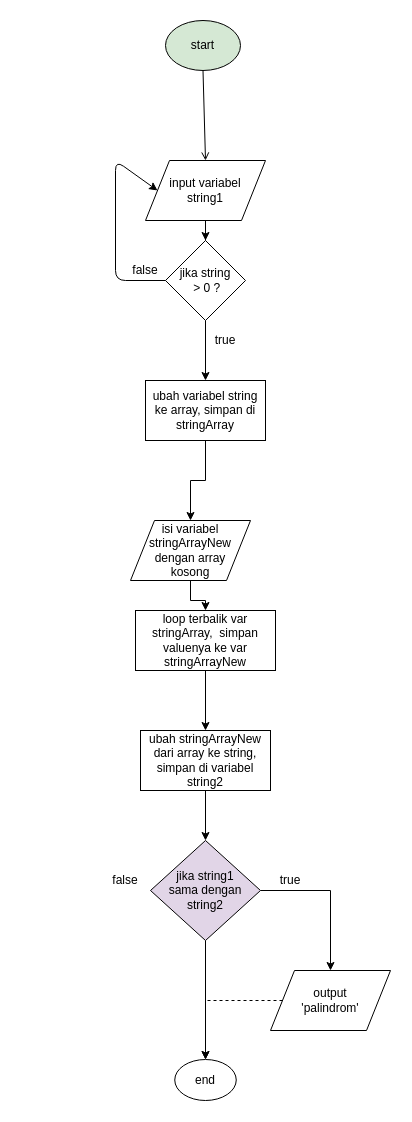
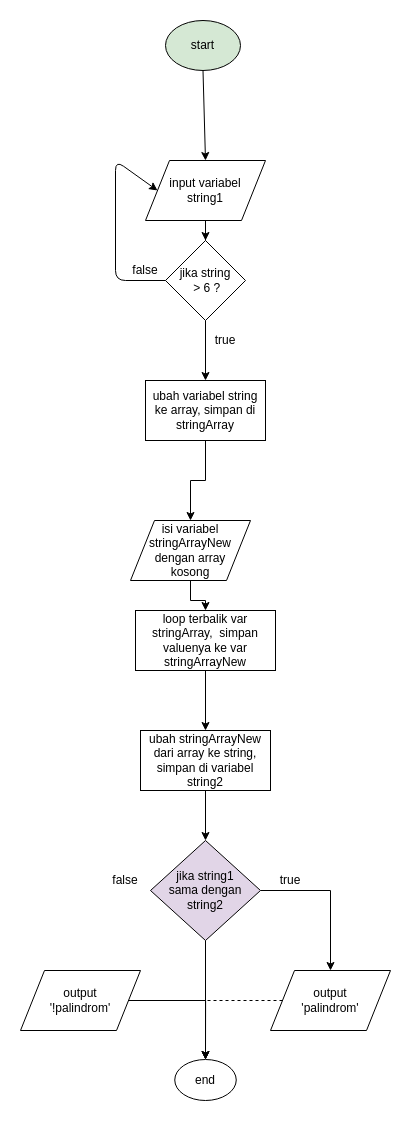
(205, 154) -> (205, 152)
(206, 281) -> (206, 281)
none -> (81, 1001)
none -> (166, 1001)
